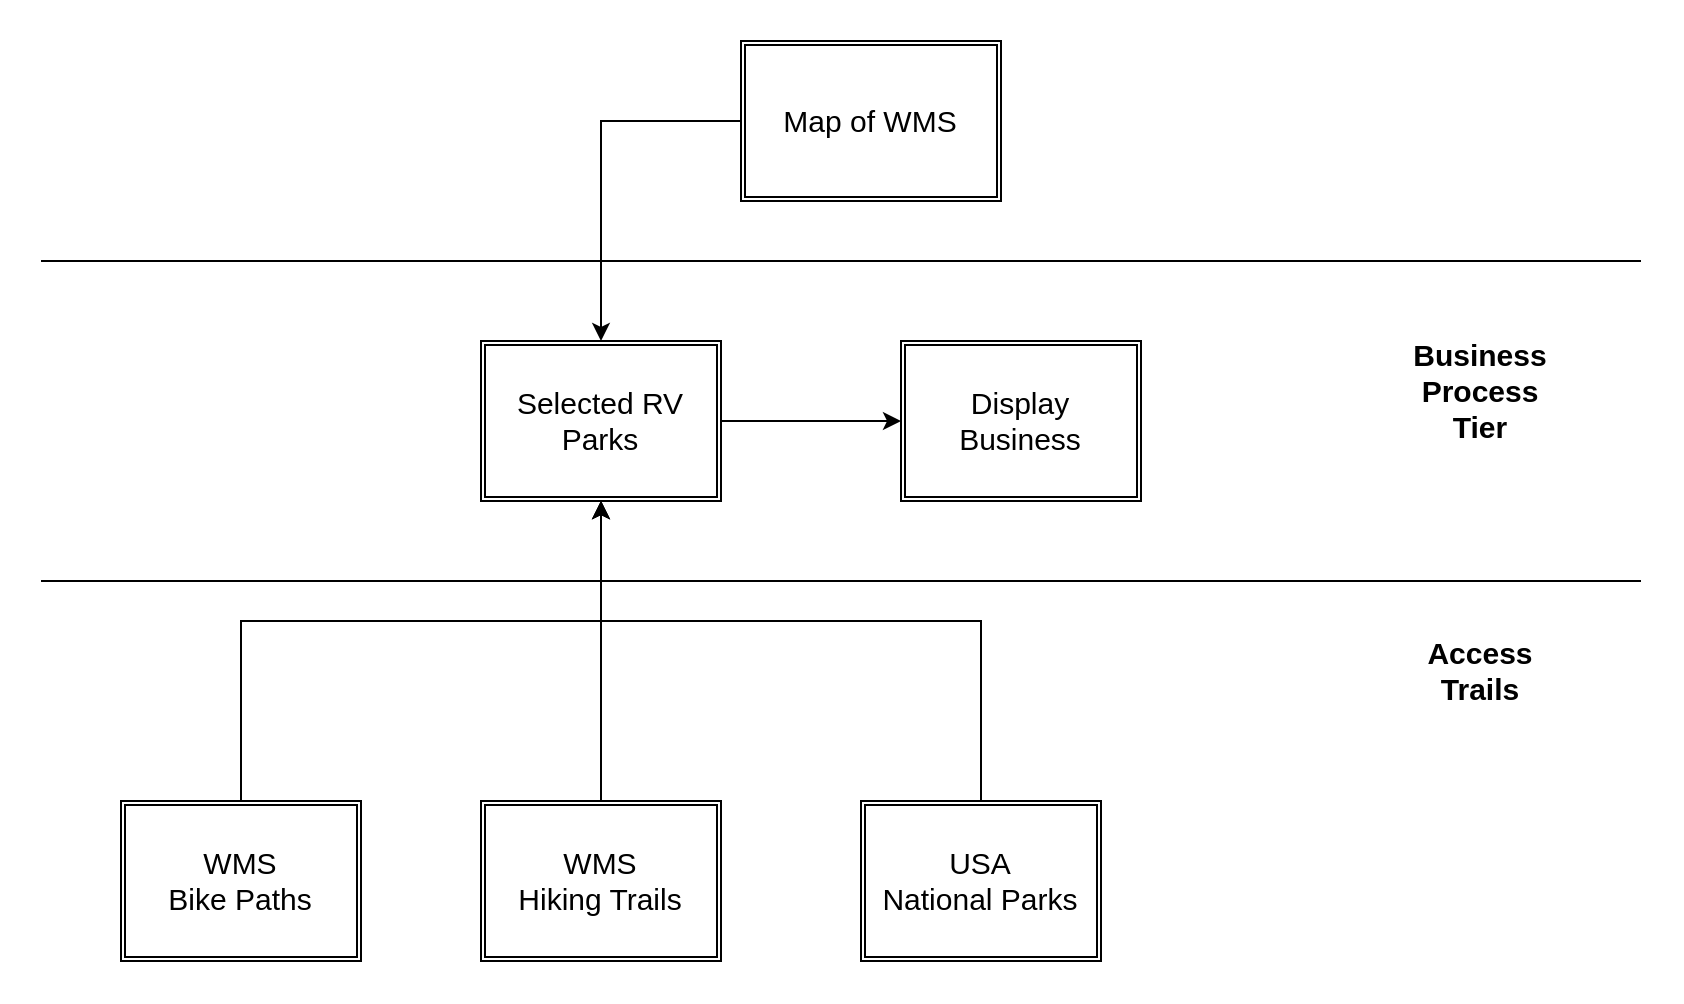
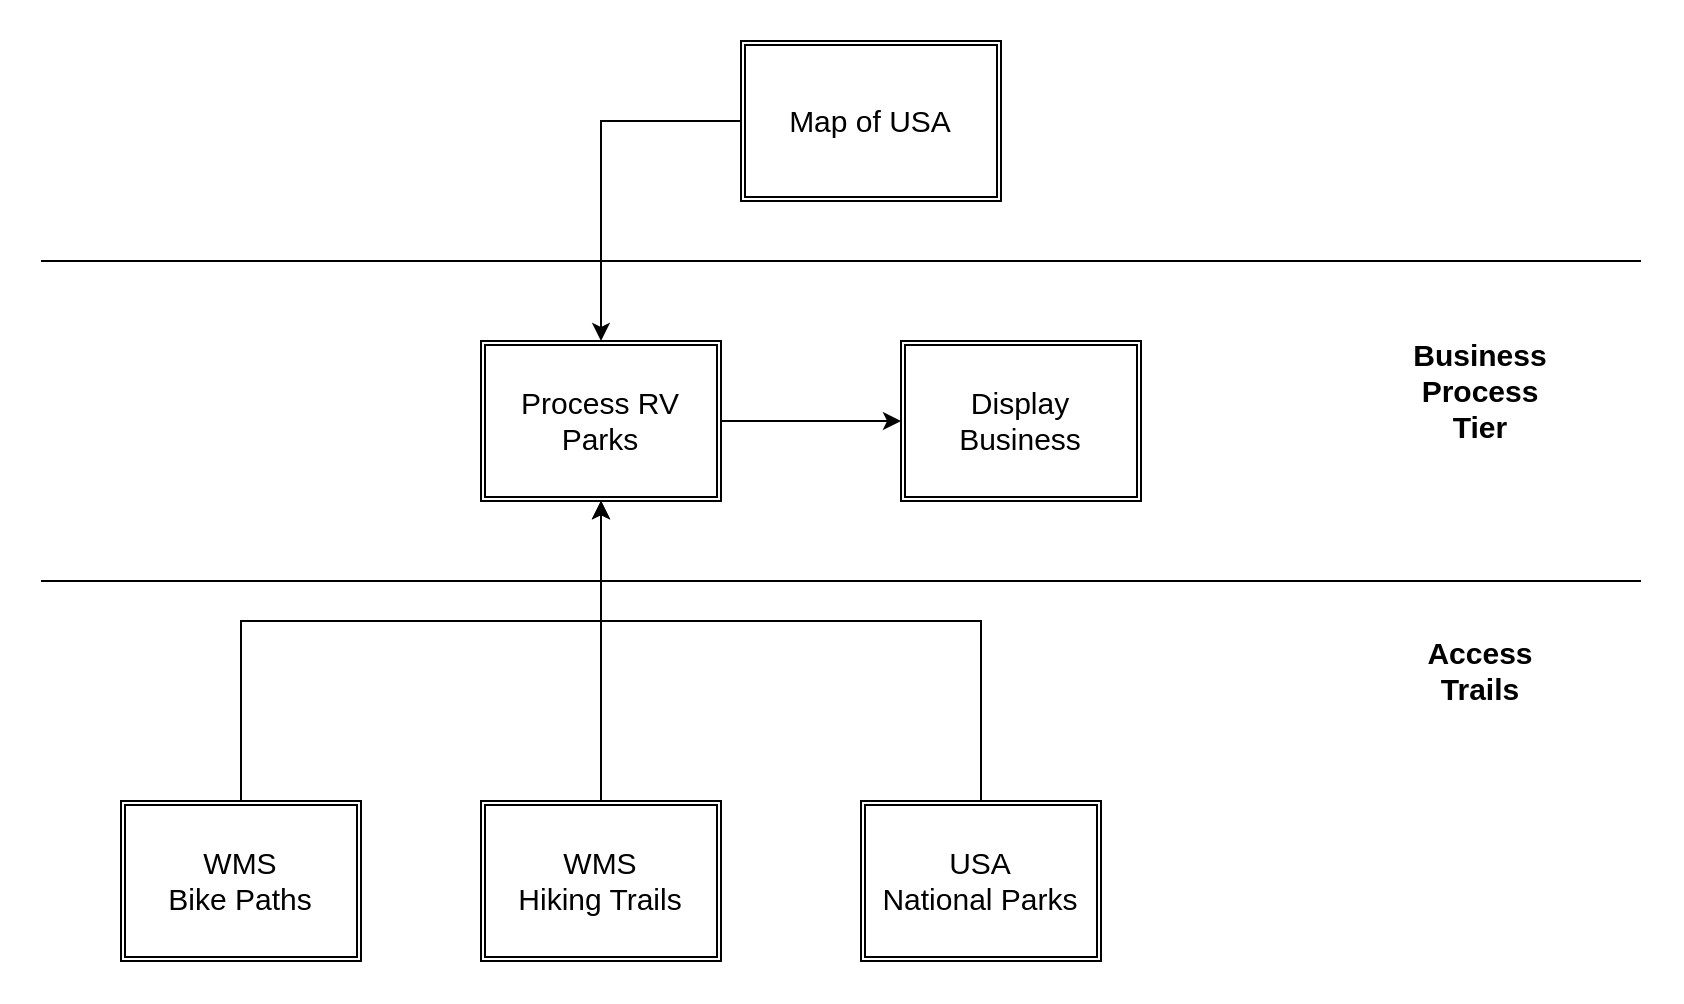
(871, 121) -> (871, 121)
(601, 421) -> (601, 421)
